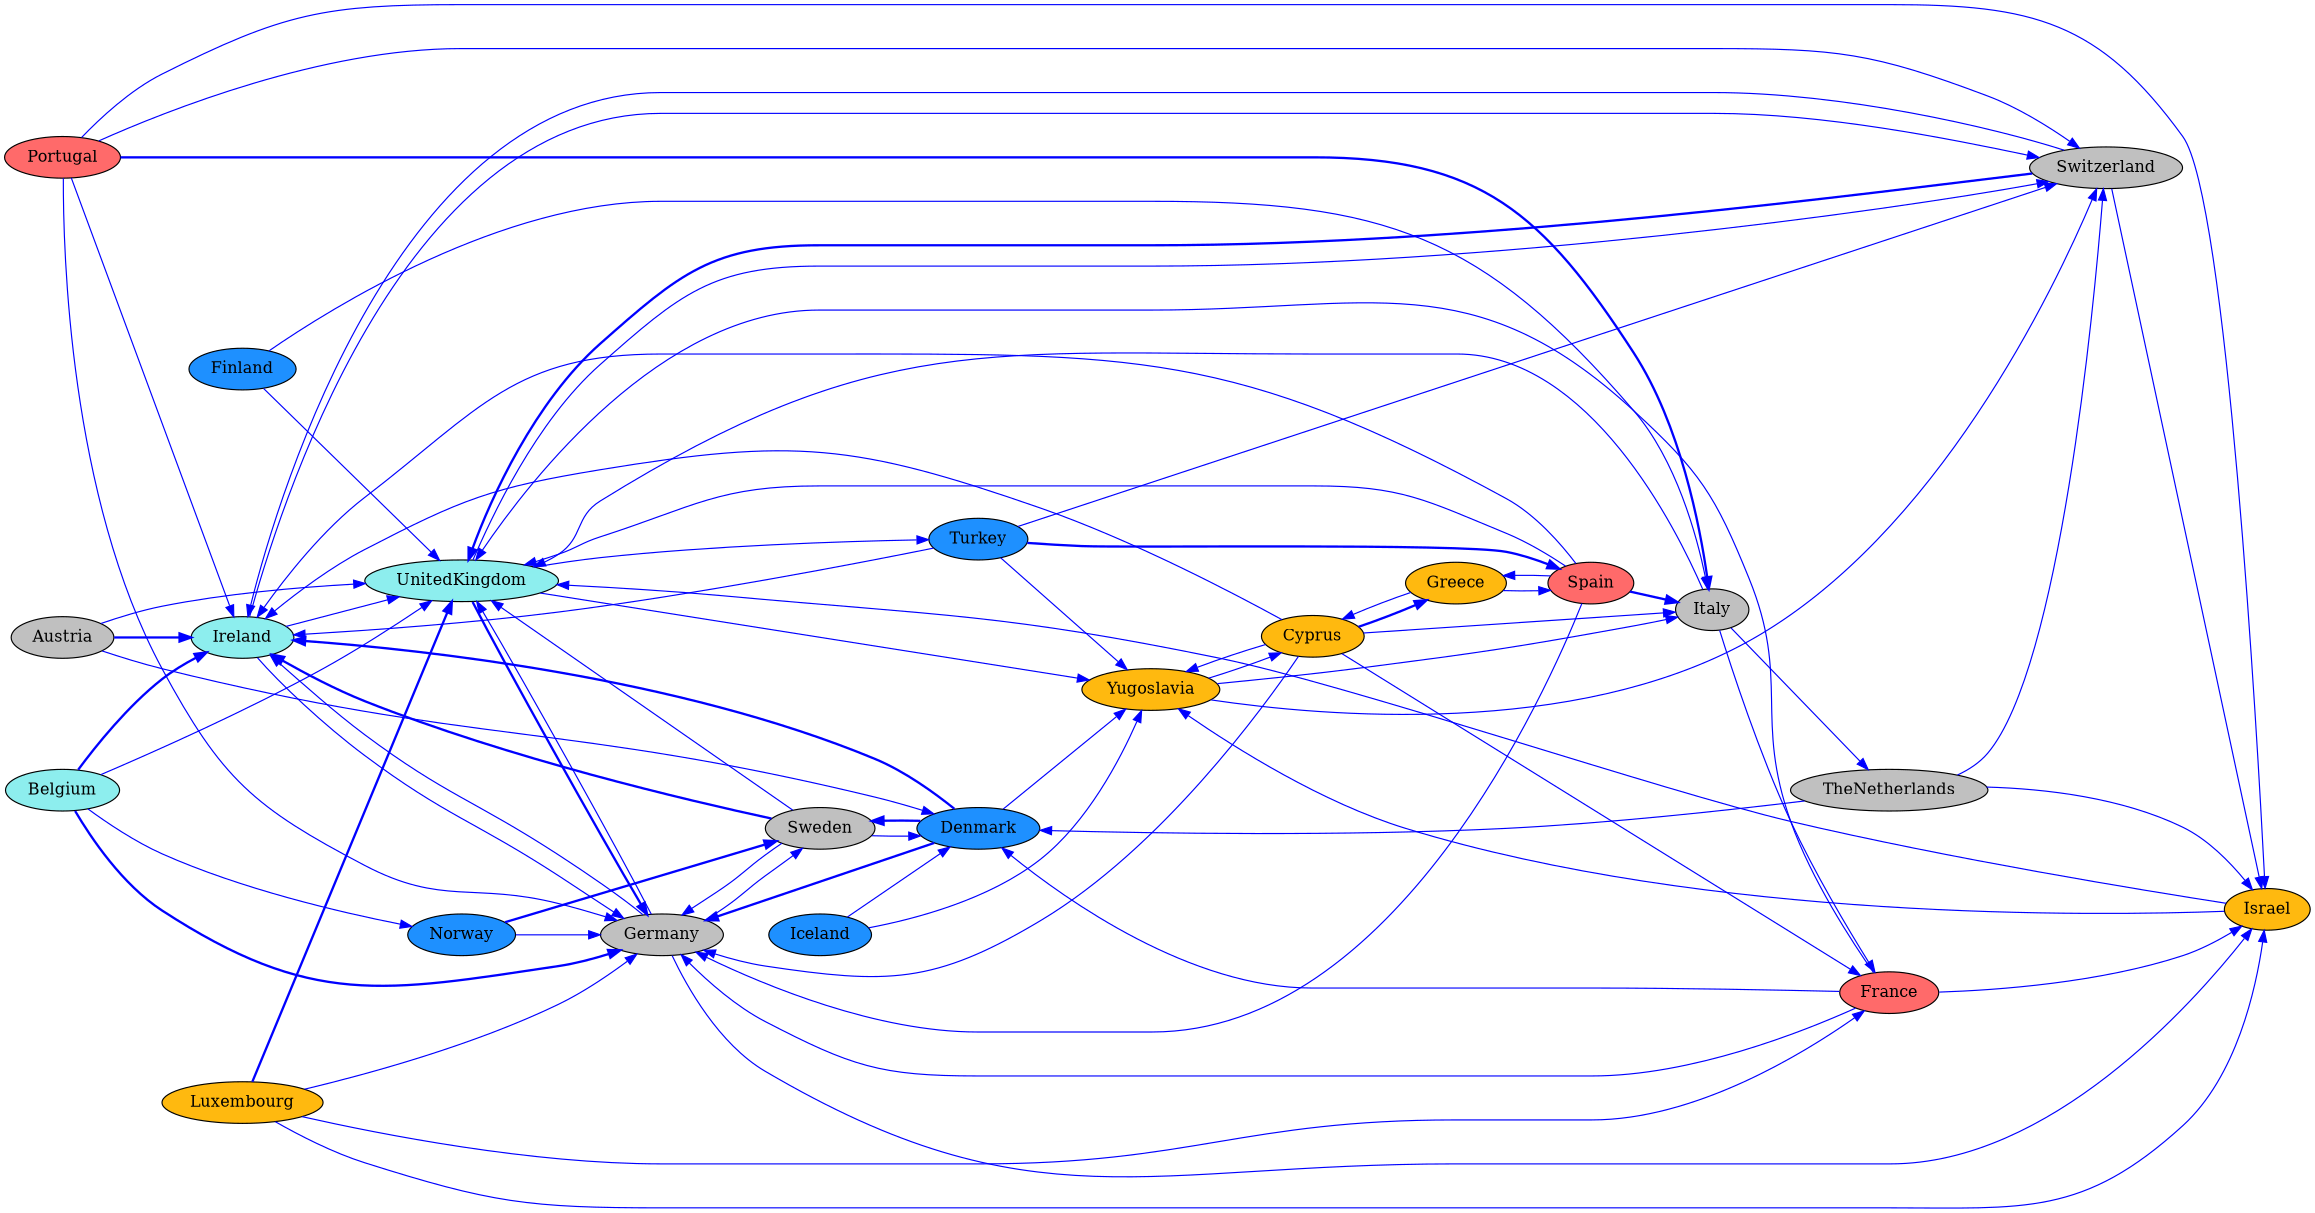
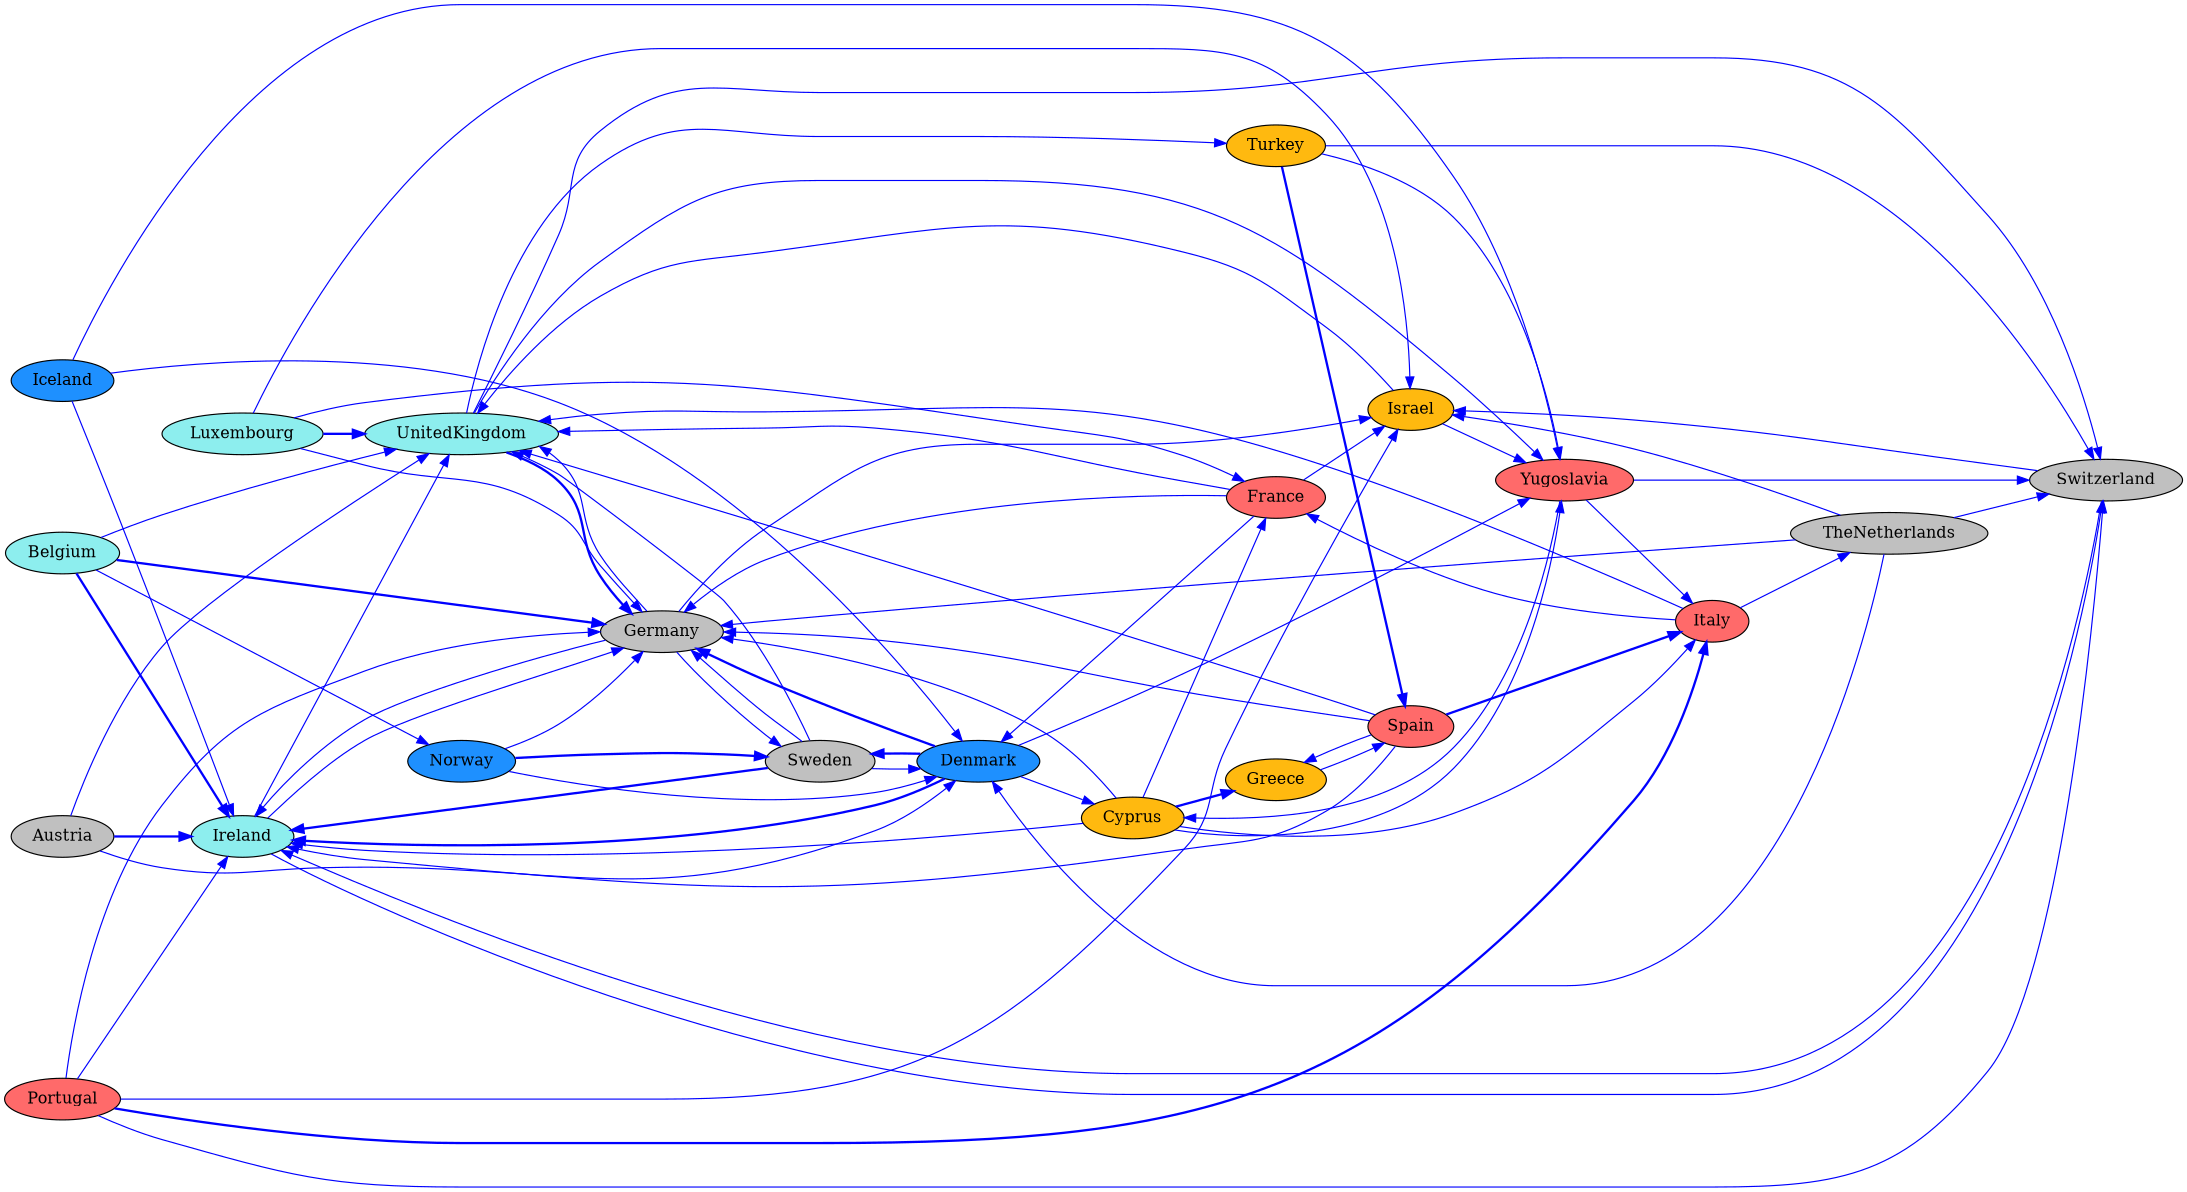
(1182, 245) -> none
(243, 369) -> none
(978, 539) -> (1276, 146)
none -> (1264, 580)
(637, 601) -> (156, 613)
(1382, 603) -> (1052, 788)
(1712, 610) -> (1712, 621)
(1151, 690) -> (1565, 480)
none -> (717, 798)
(243, 1103) -> (243, 434)
